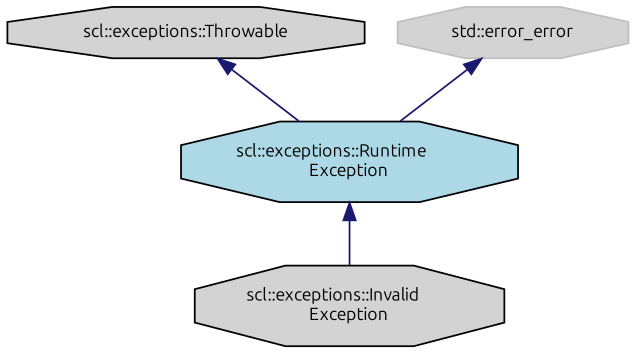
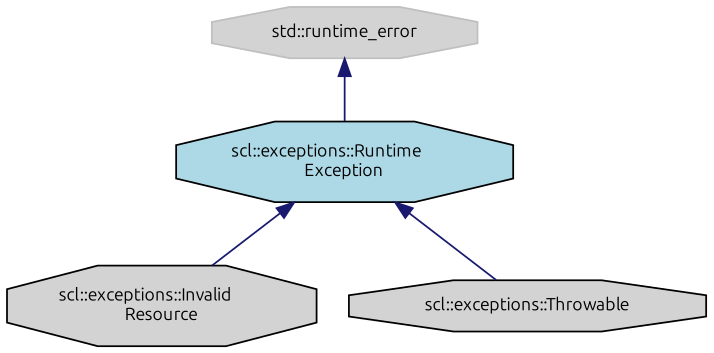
(513, 33) -> (345, 33)
(265, 95) -> (453, 247)
(350, 306) -> (162, 306)
